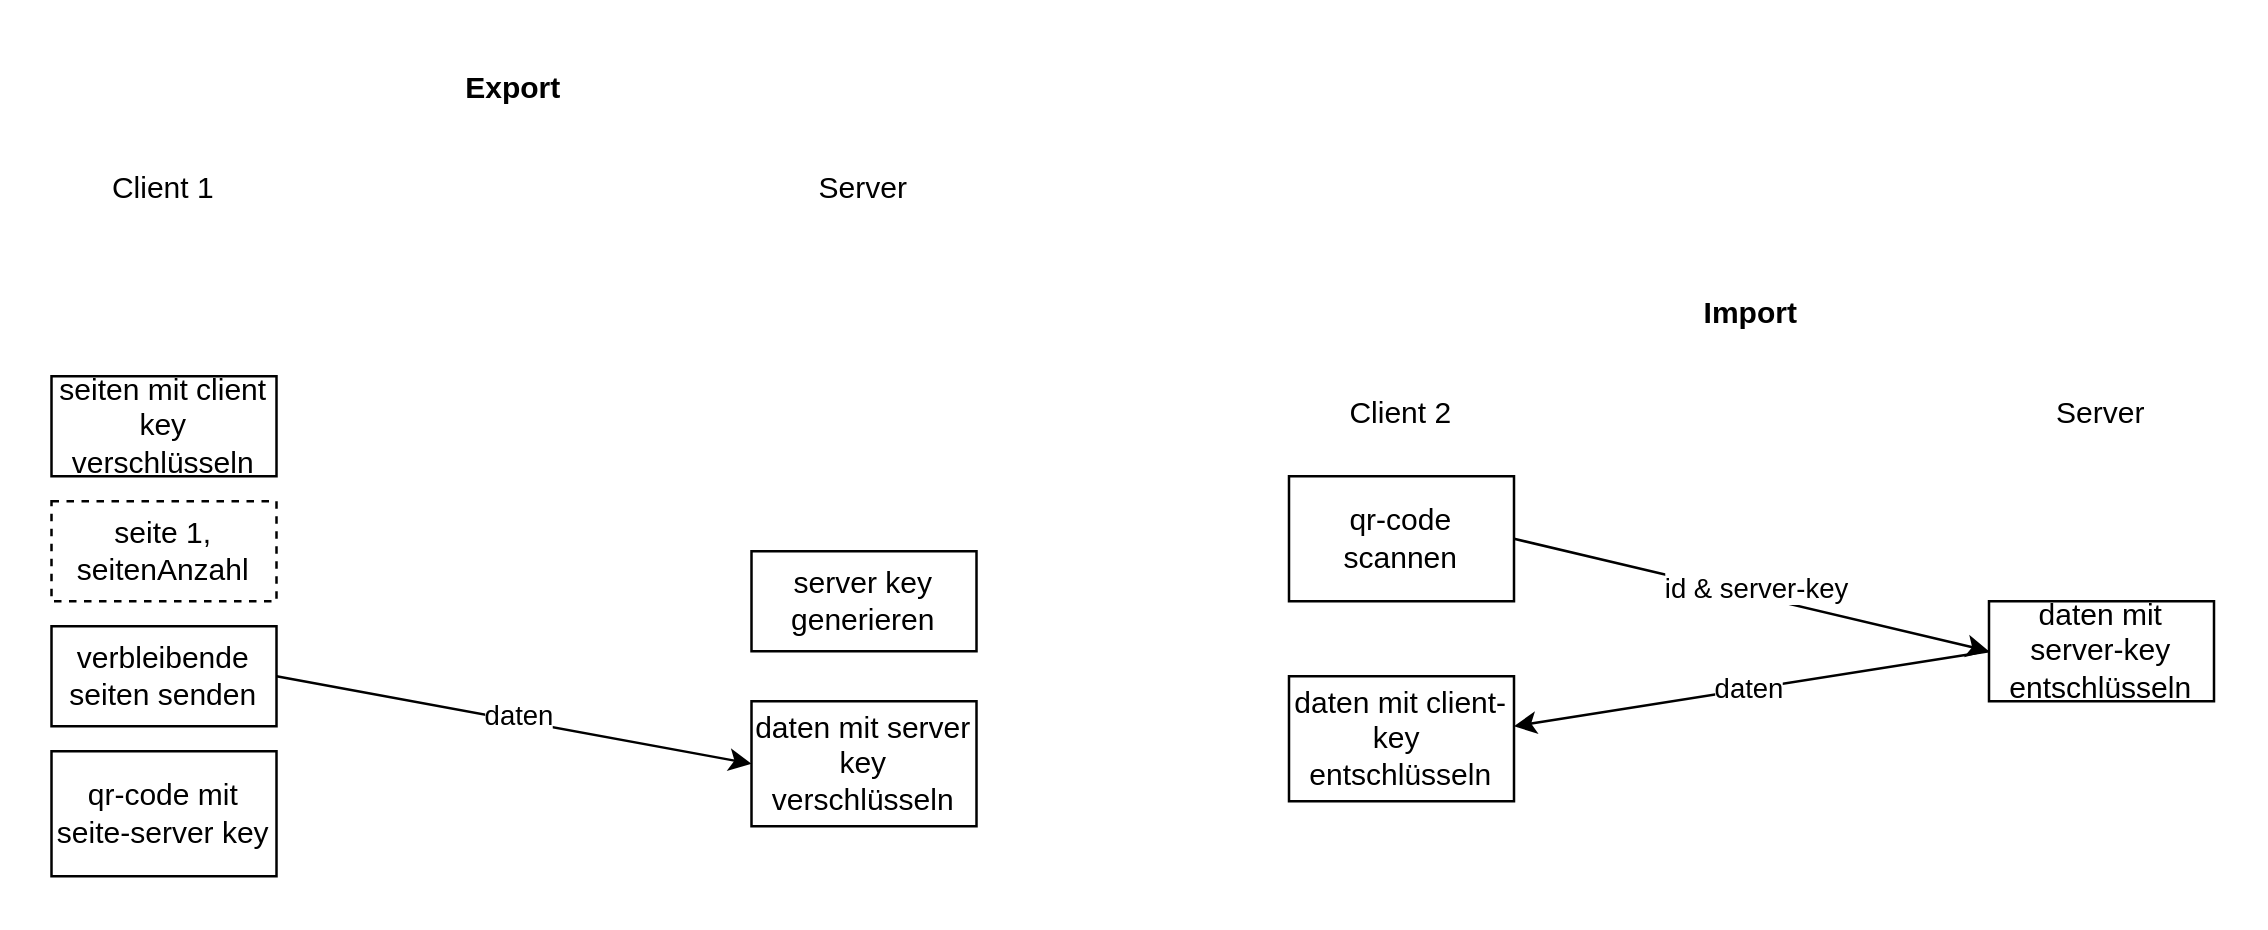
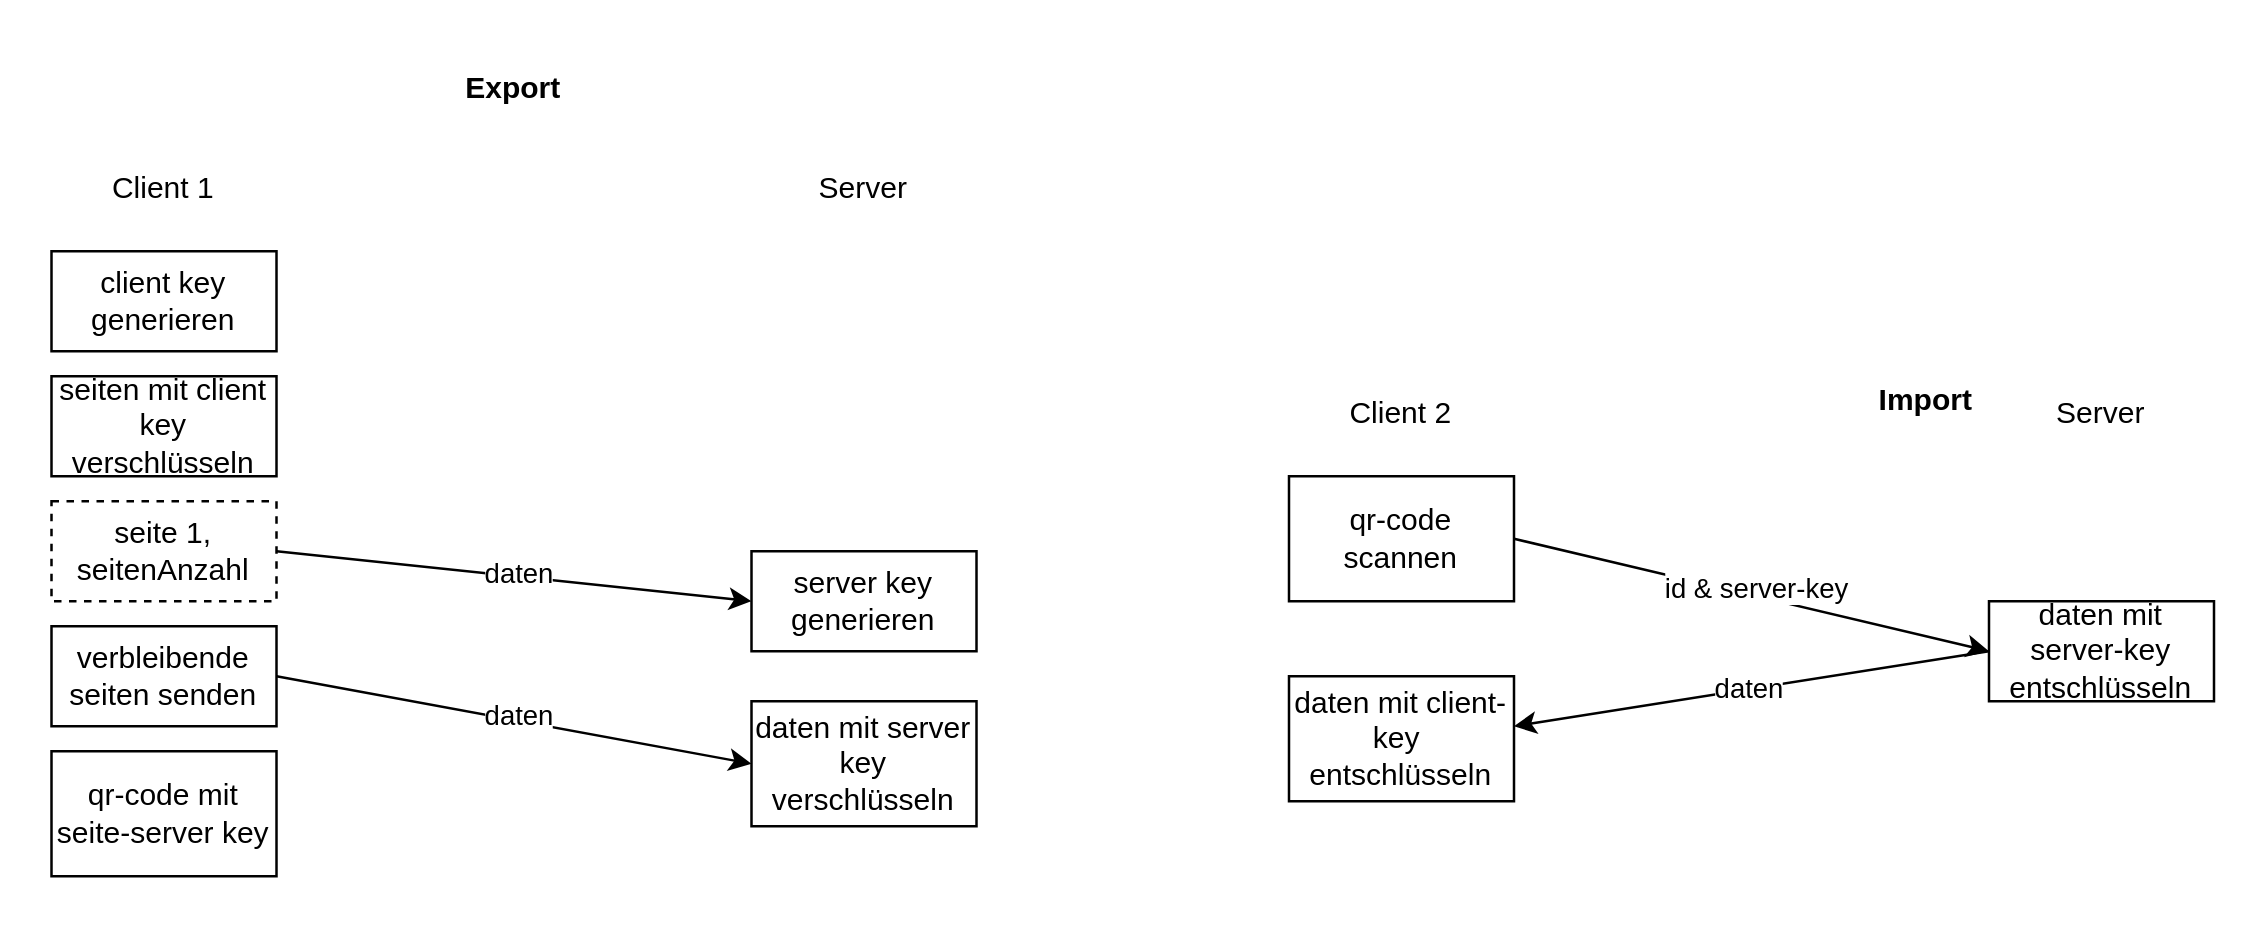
none -> (164, 301)
(1751, 314) -> (1926, 401)
none -> (505, 575)
